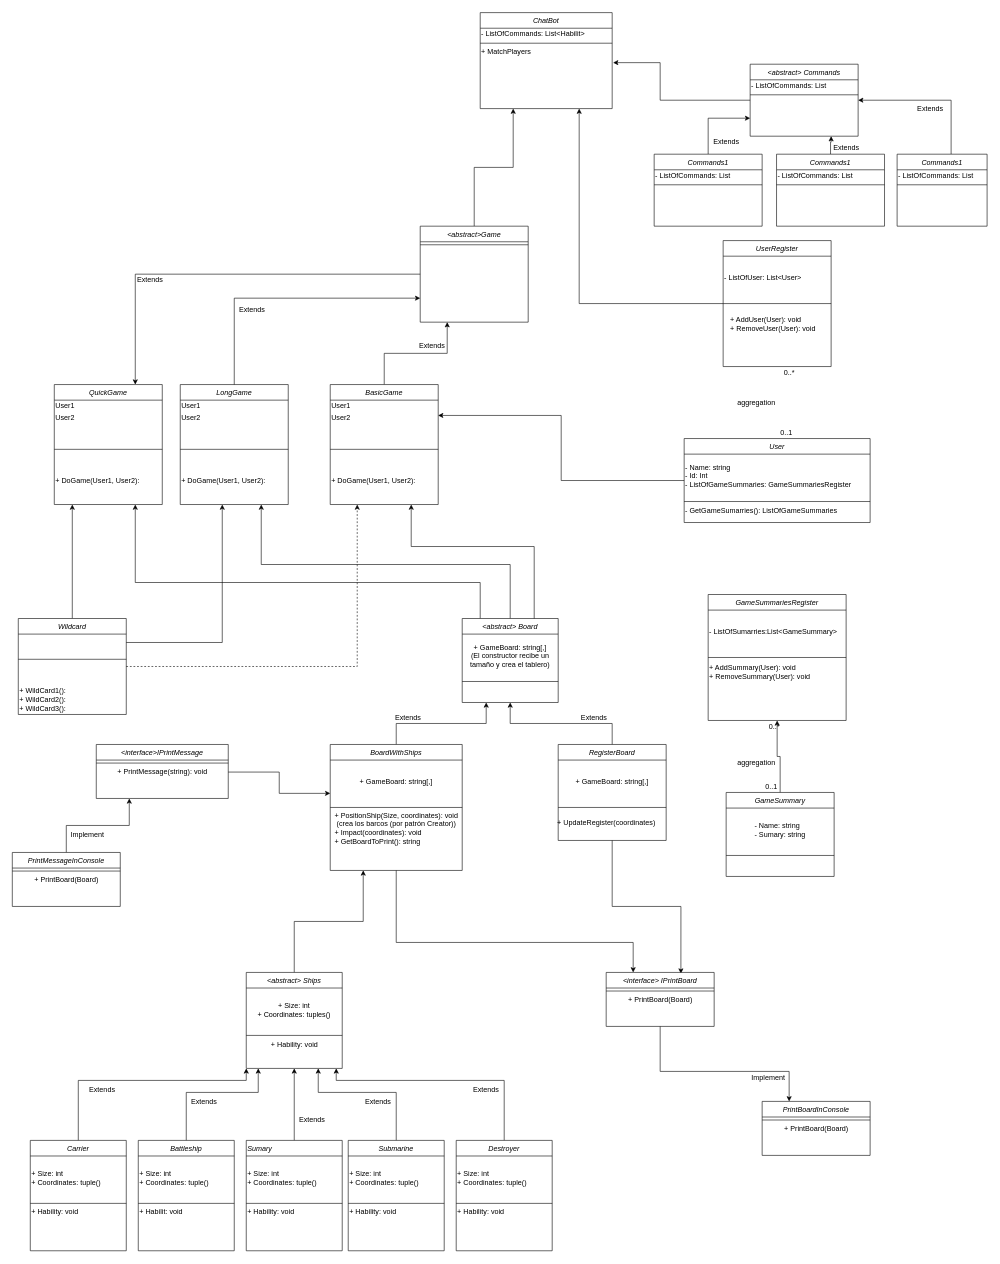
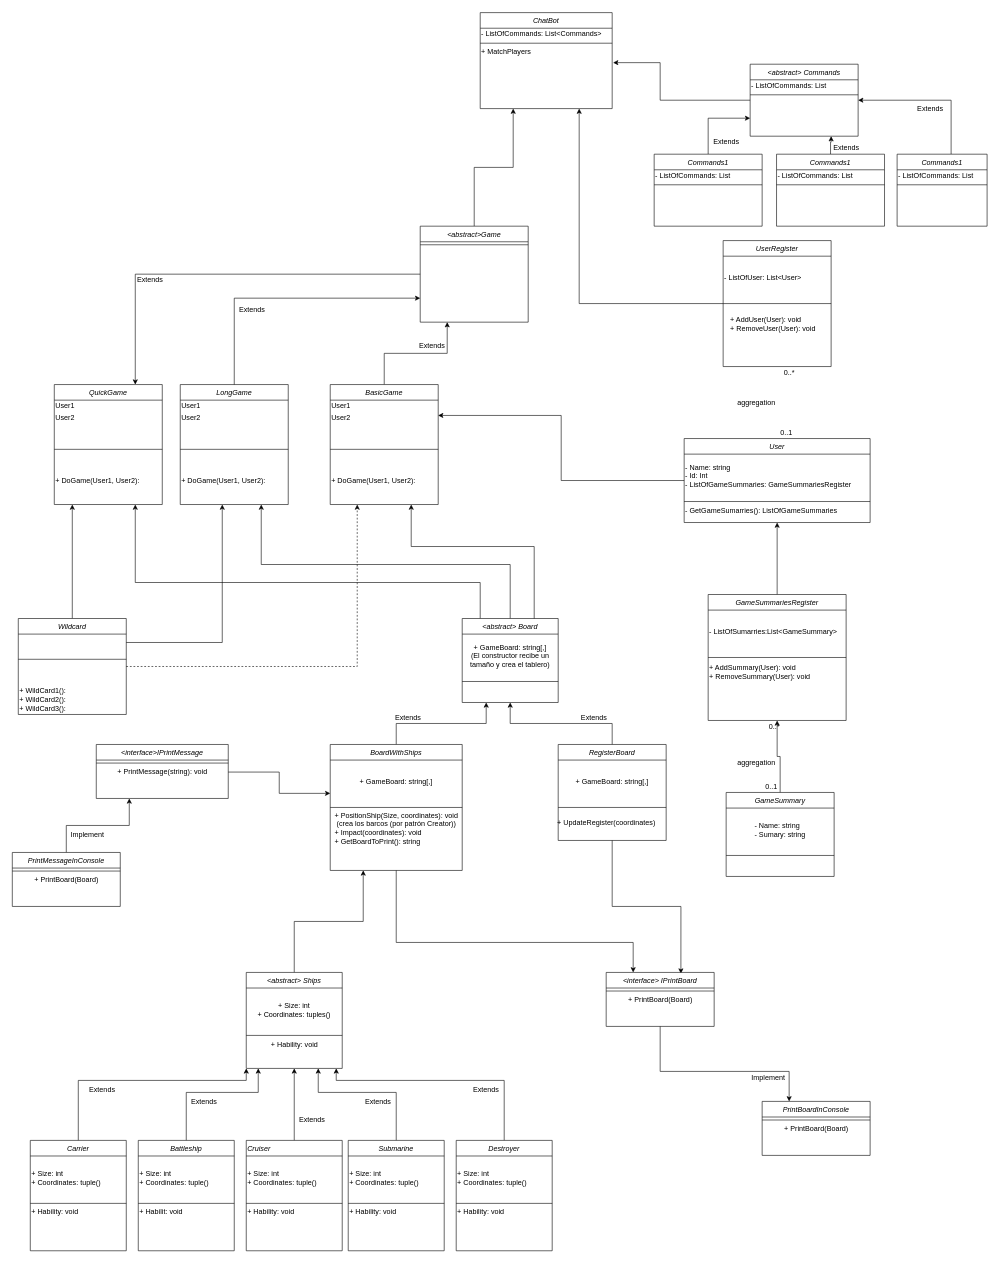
(537, 34) -> (541, 34)
none -> (777, 528)
(259, 1148) -> (260, 1148)
